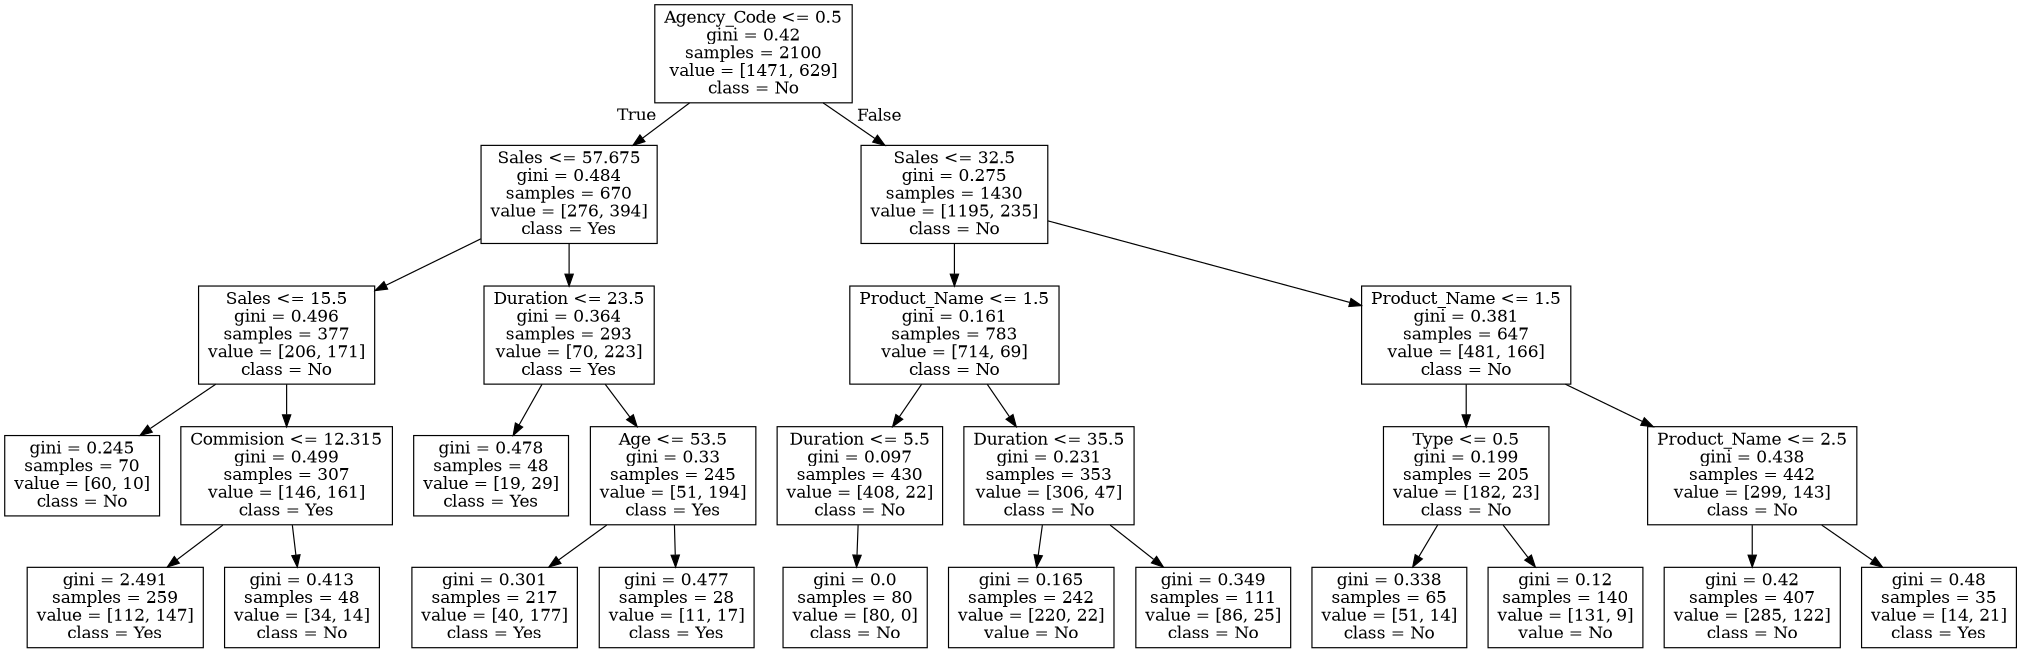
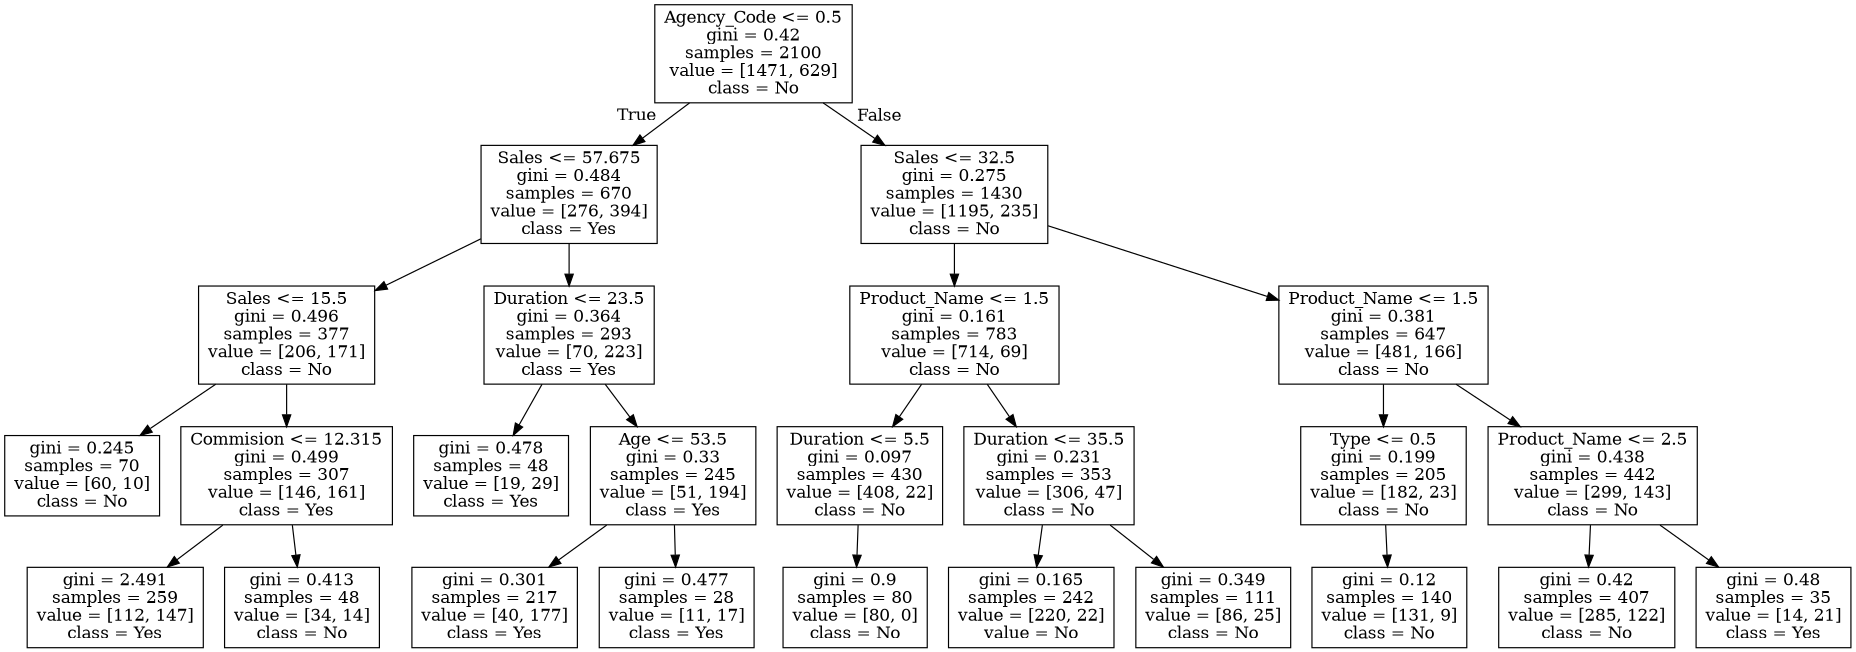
(855, 608) -> (855, 608)
(1389, 608) -> none
(1565, 608) -> (1389, 608)
